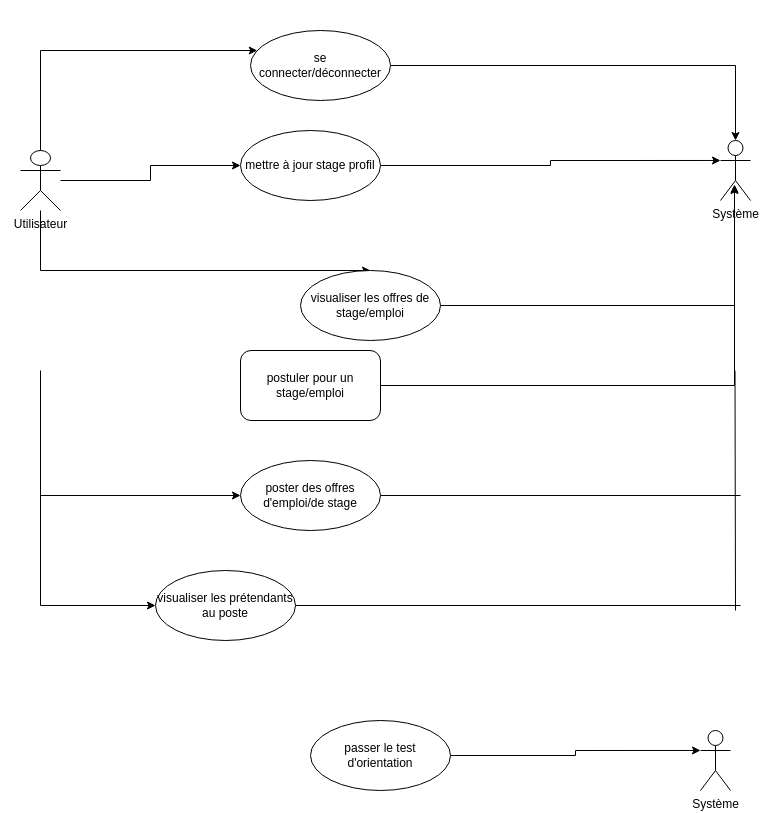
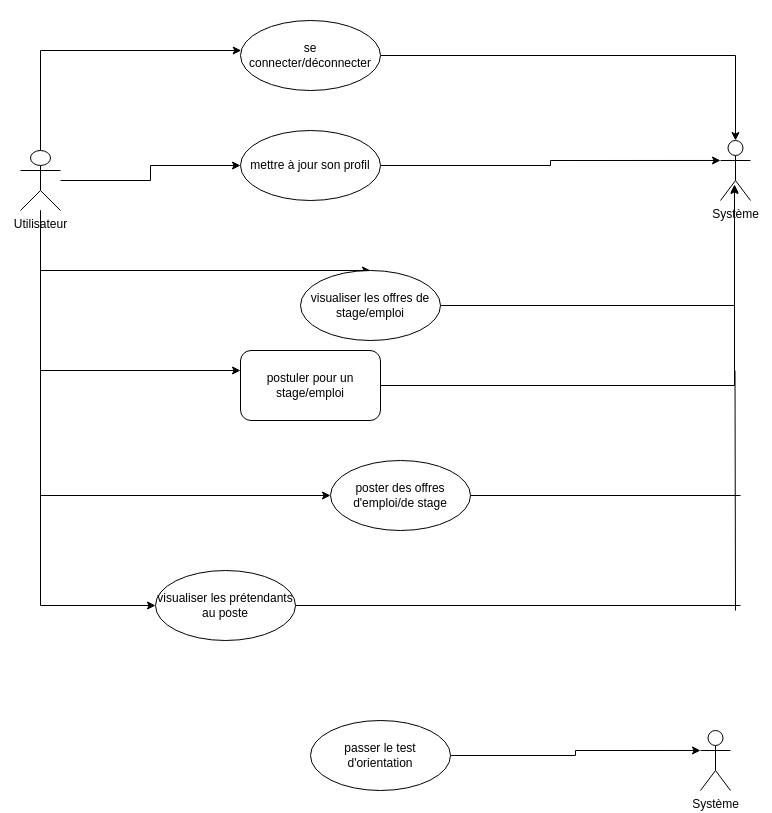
(321, 66) -> (311, 56)
(311, 166) -> (311, 166)
none -> (88, 371)
(311, 496) -> (401, 496)
